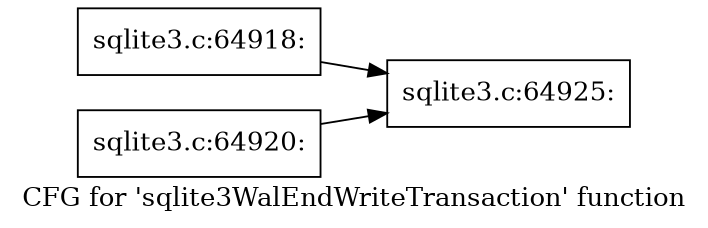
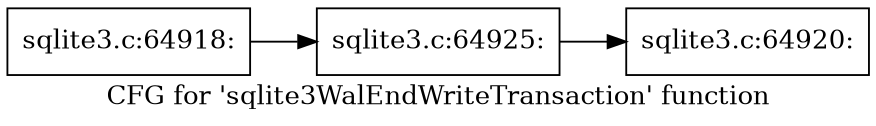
(345, 120) -> (584, 42)
